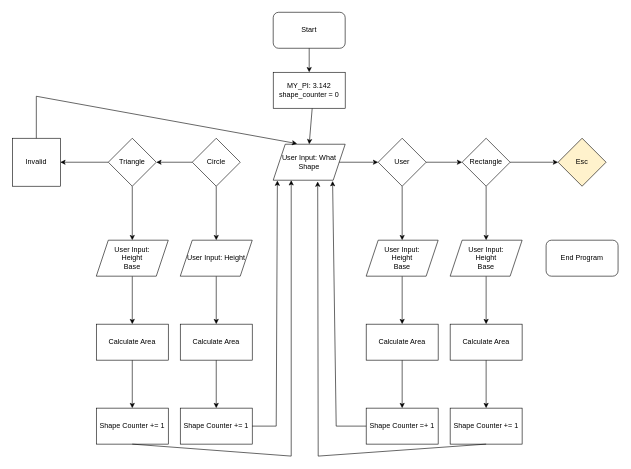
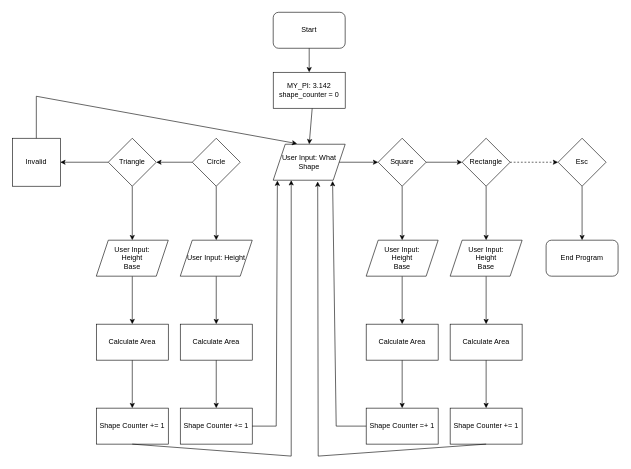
(402, 162) -> (402, 162)
(532, 162) -> (532, 162)
(582, 162) -> (582, 162)
none -> (582, 234)
